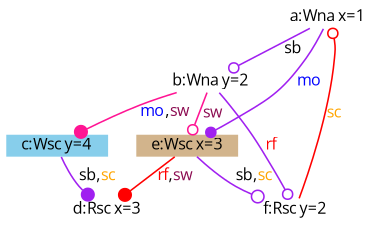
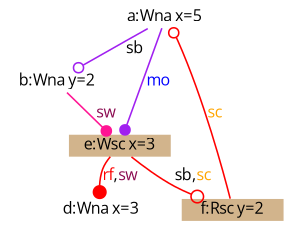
(328, 17) -> (165, 17)
(201, 109) -> (85, 110)
(255, 139) -> none
(57, 146) -> none
(223, 178) -> (160, 178)
(107, 210) -> (101, 210)
(295, 210) -> (233, 210)
